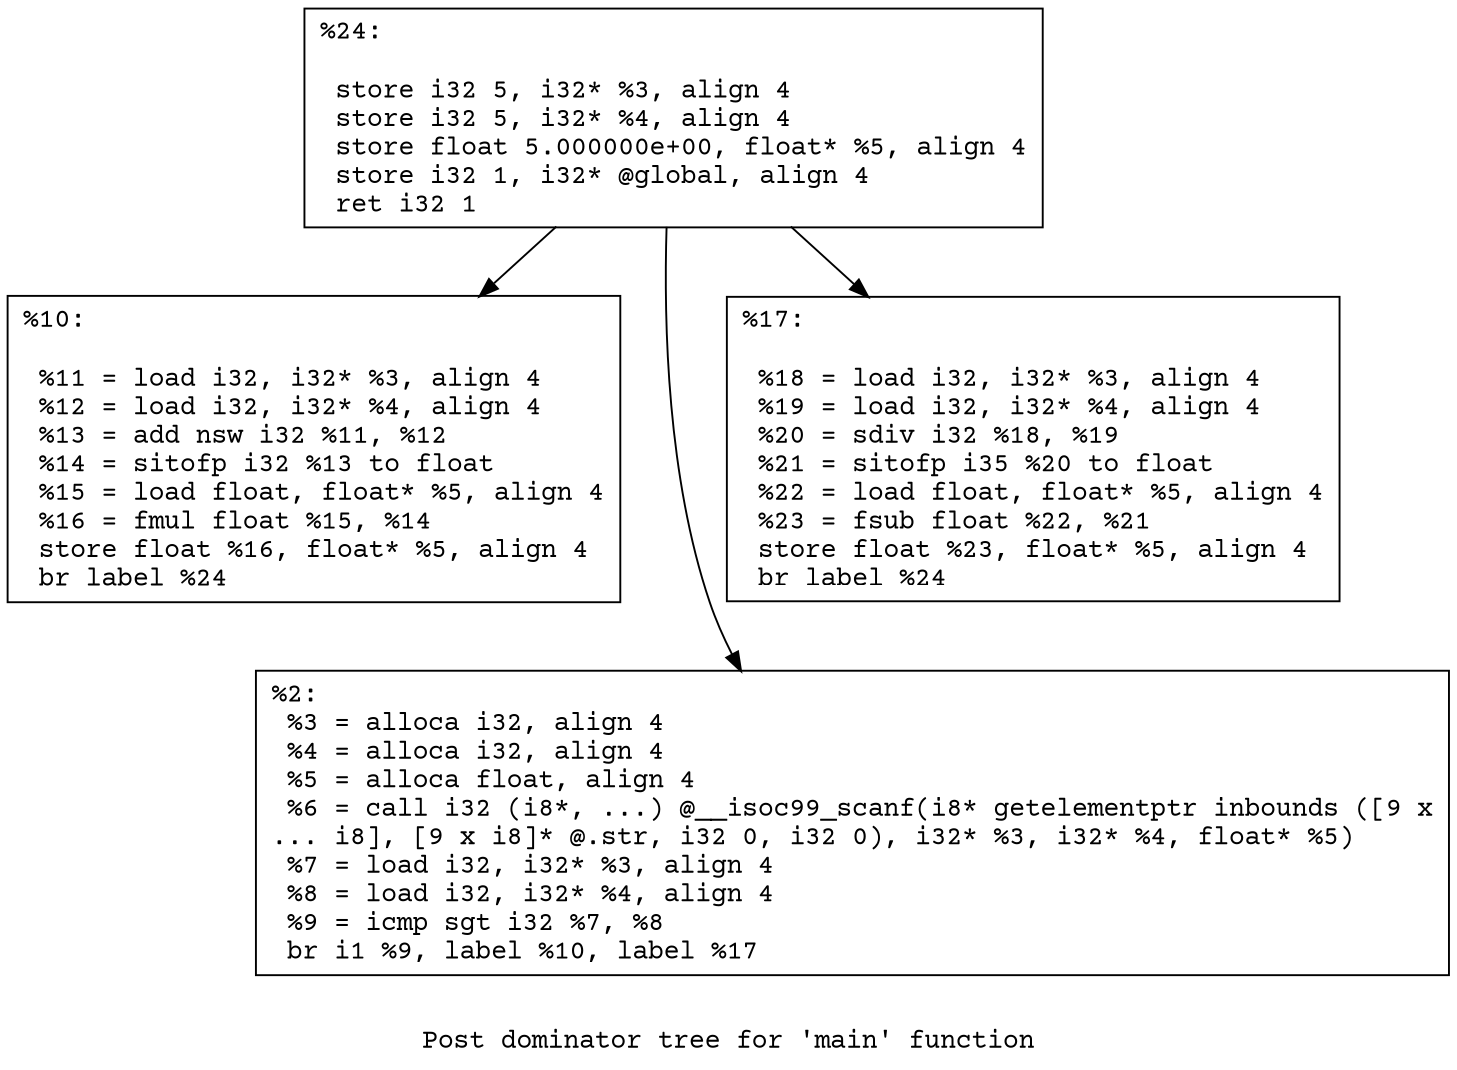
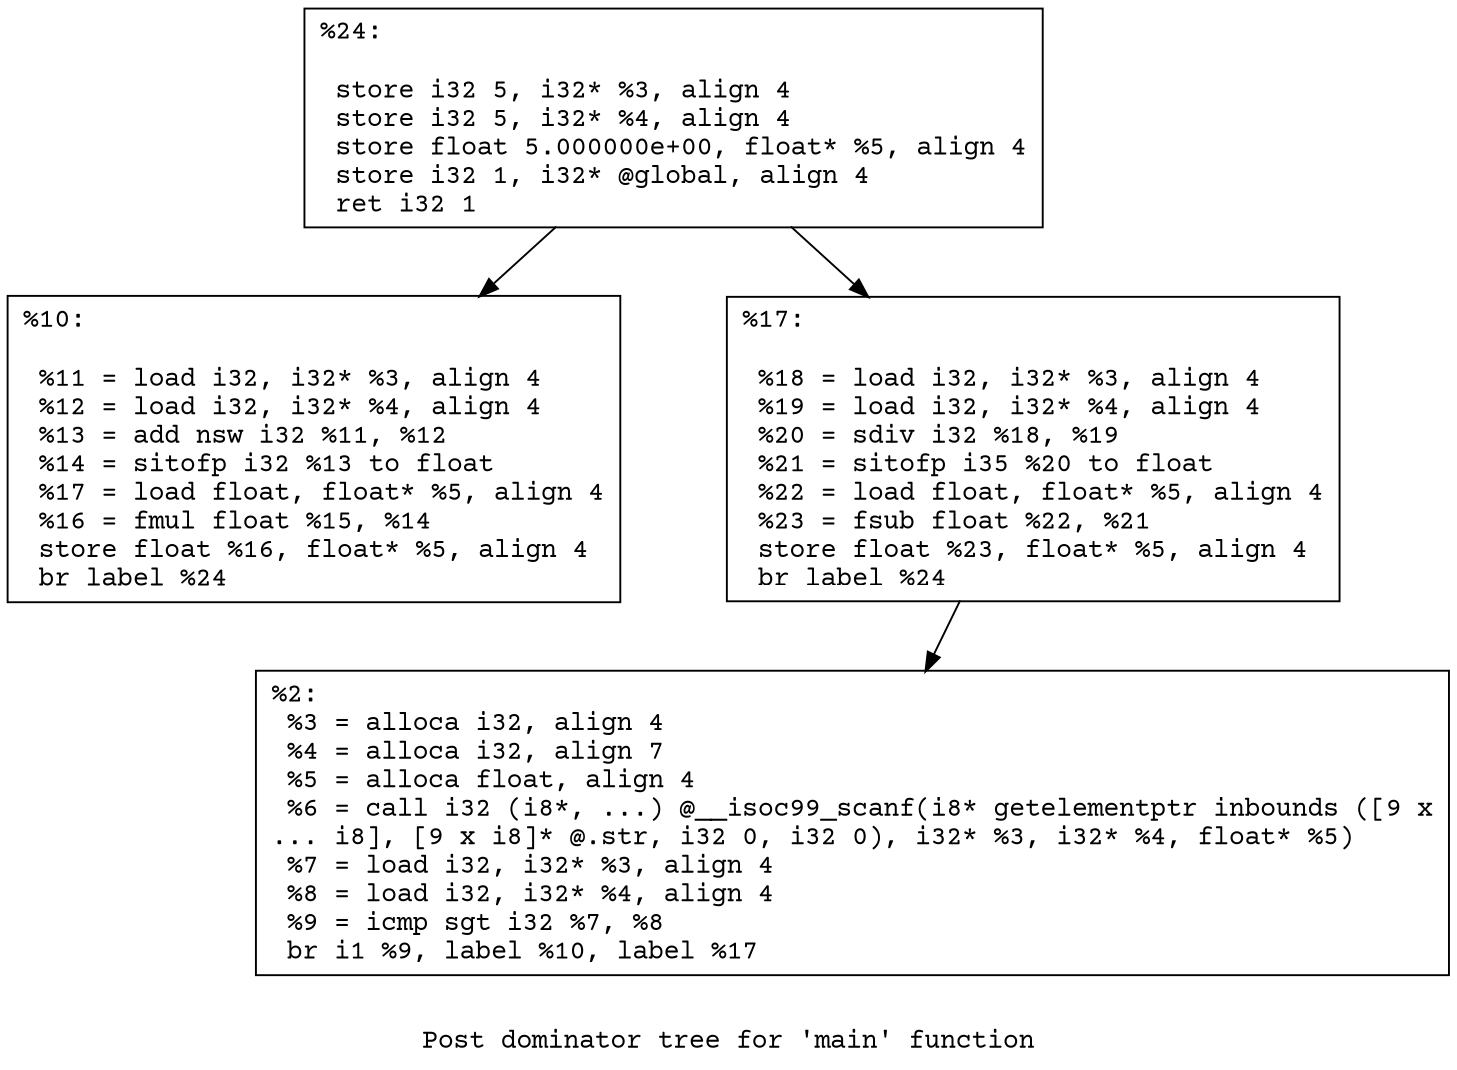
(676, 445) -> (947, 627)
(314, 492) -> (314, 492)
(468, 751) -> (468, 751)
